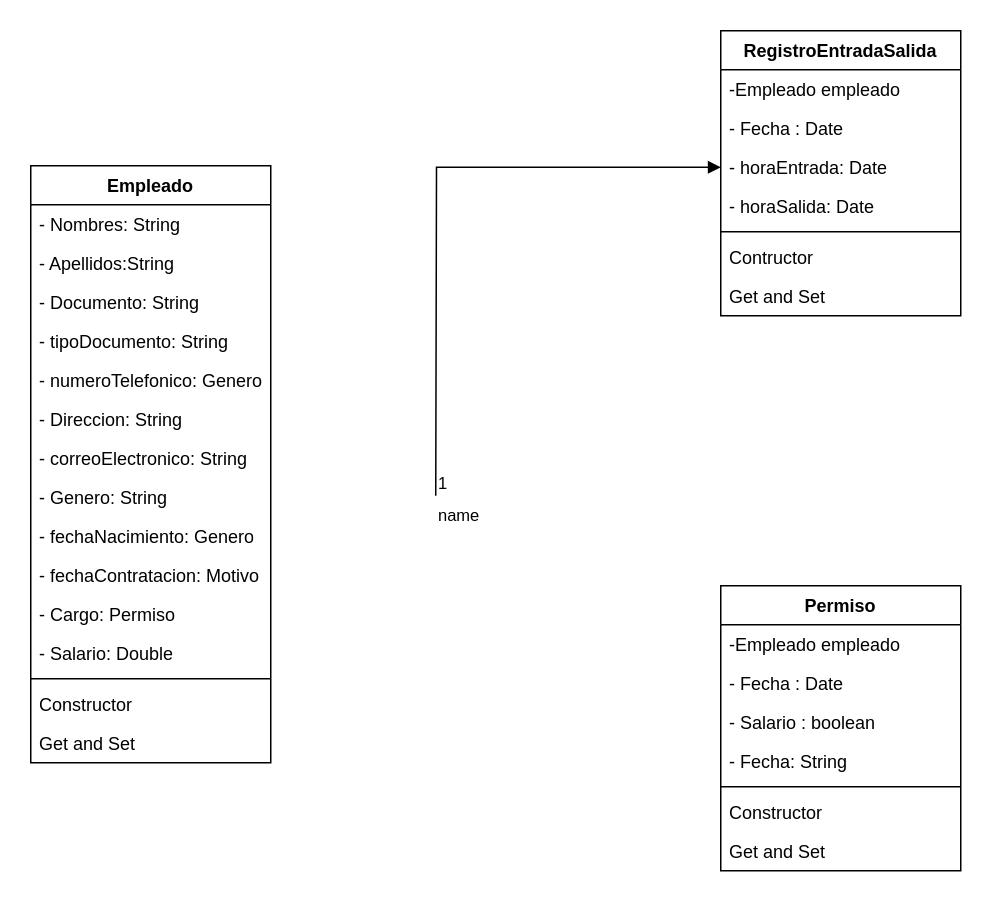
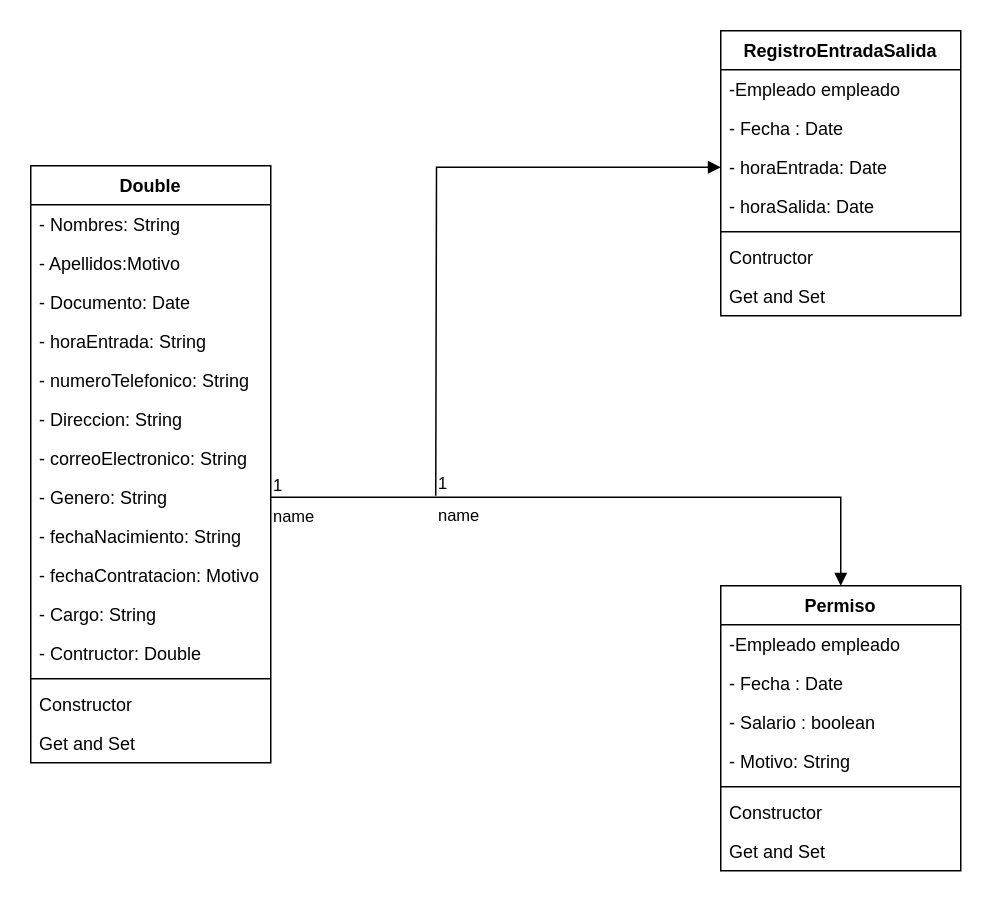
(151, 187) -> (151, 187)
(116, 265) -> (116, 265)
(126, 304) -> (118, 304)
(144, 343) -> (136, 343)
(152, 393) -> (152, 393)
none -> (594, 497)
(152, 549) -> (152, 538)
(111, 616) -> (106, 616)
(111, 655) -> (131, 655)
(796, 763) -> (799, 763)
